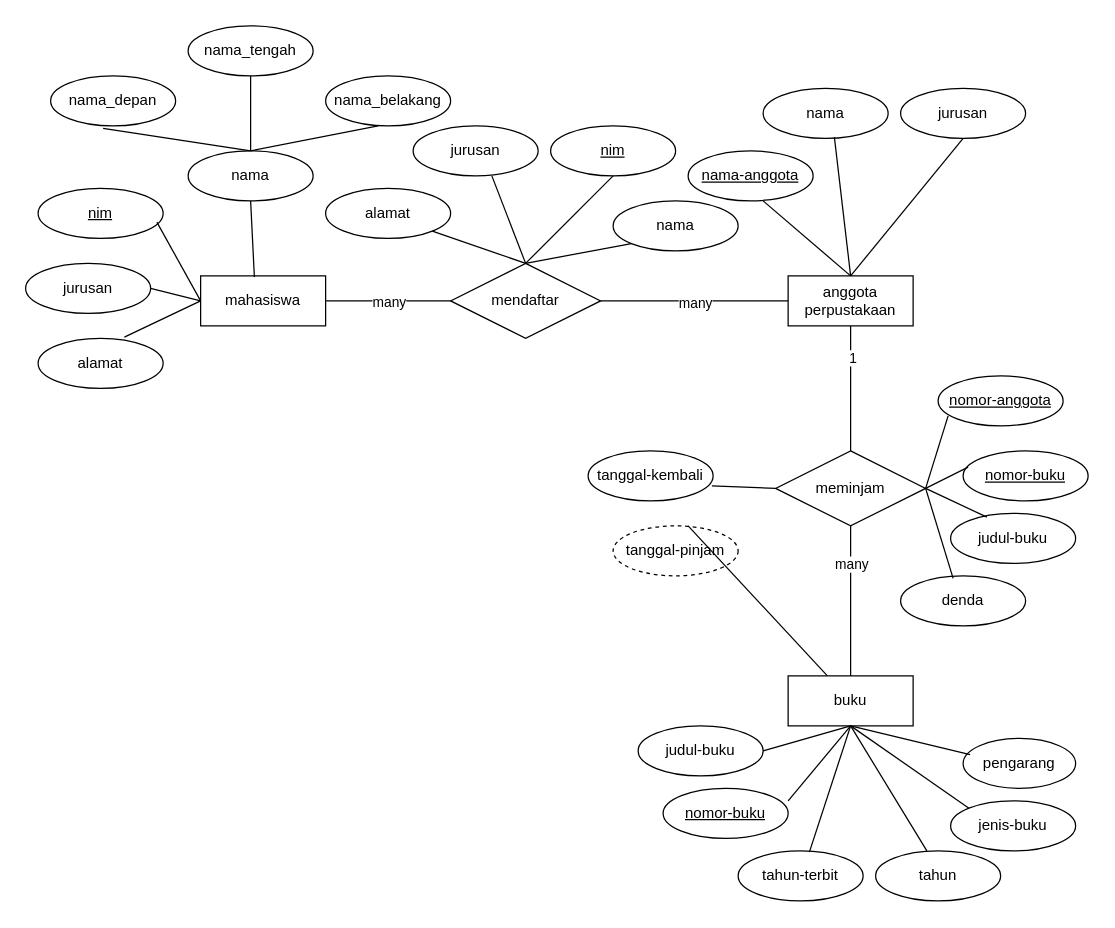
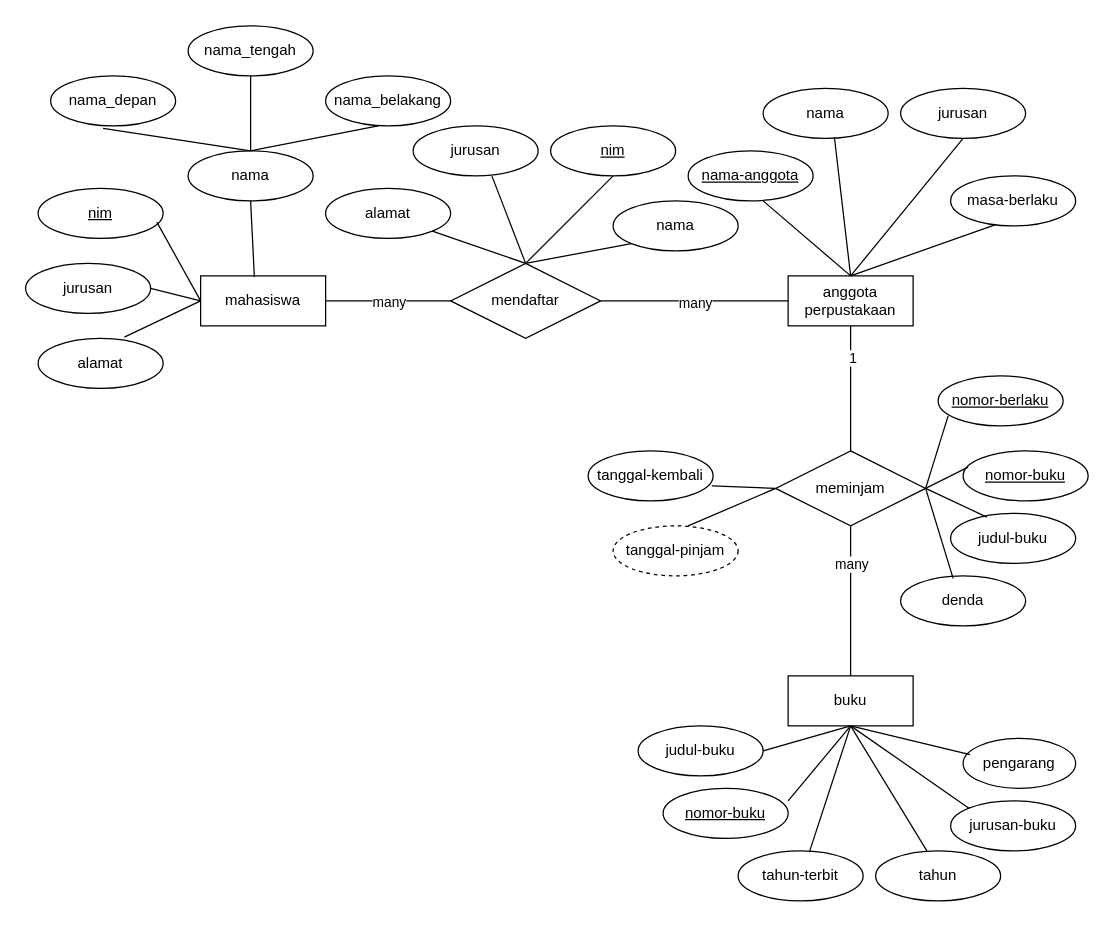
none -> (1013, 201)
none -> (924, 250)
(1001, 401) -> (1001, 401)
(758, 601) -> (731, 507)
(1013, 826) -> (1013, 826)
